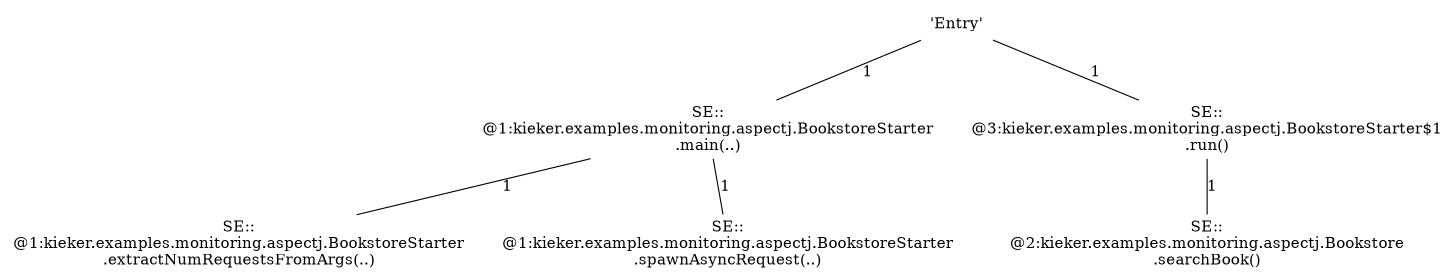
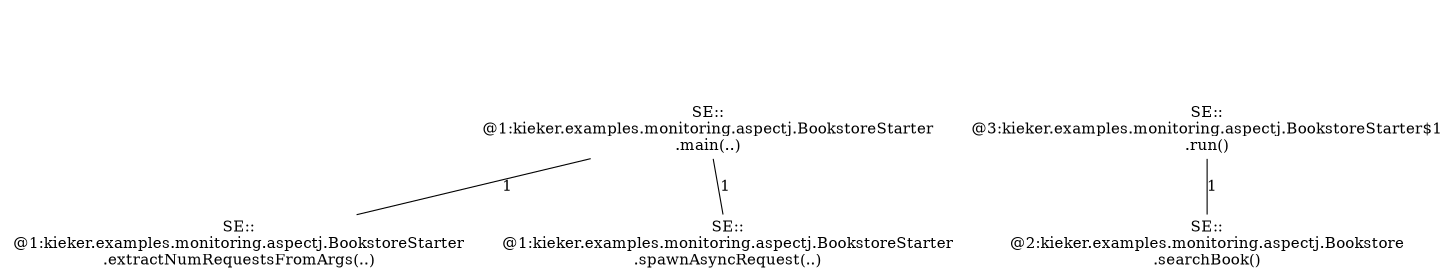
(957, 24) -> none
